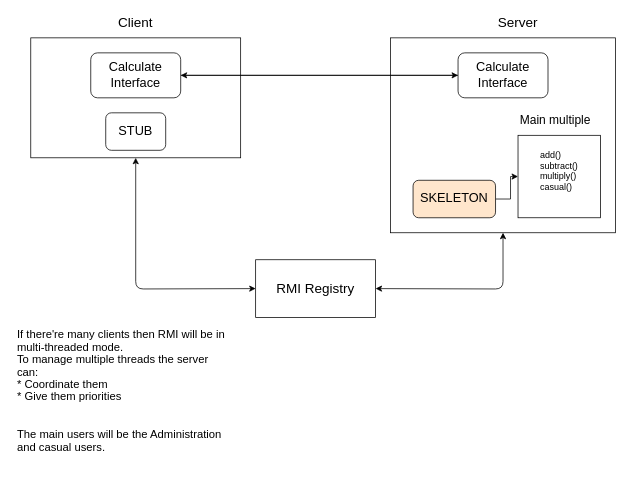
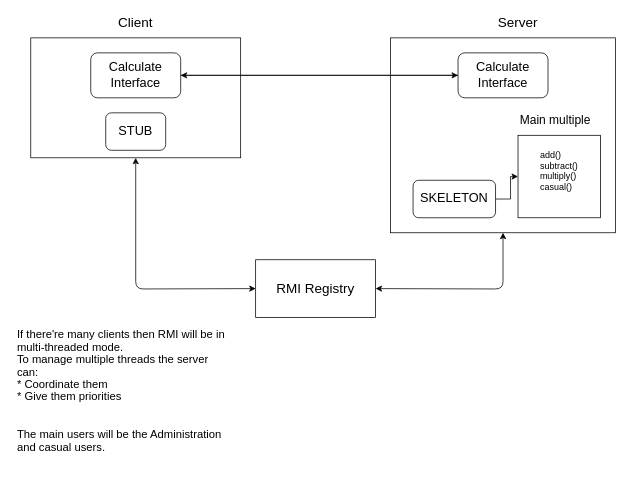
(454, 199) -> (454, 199)
